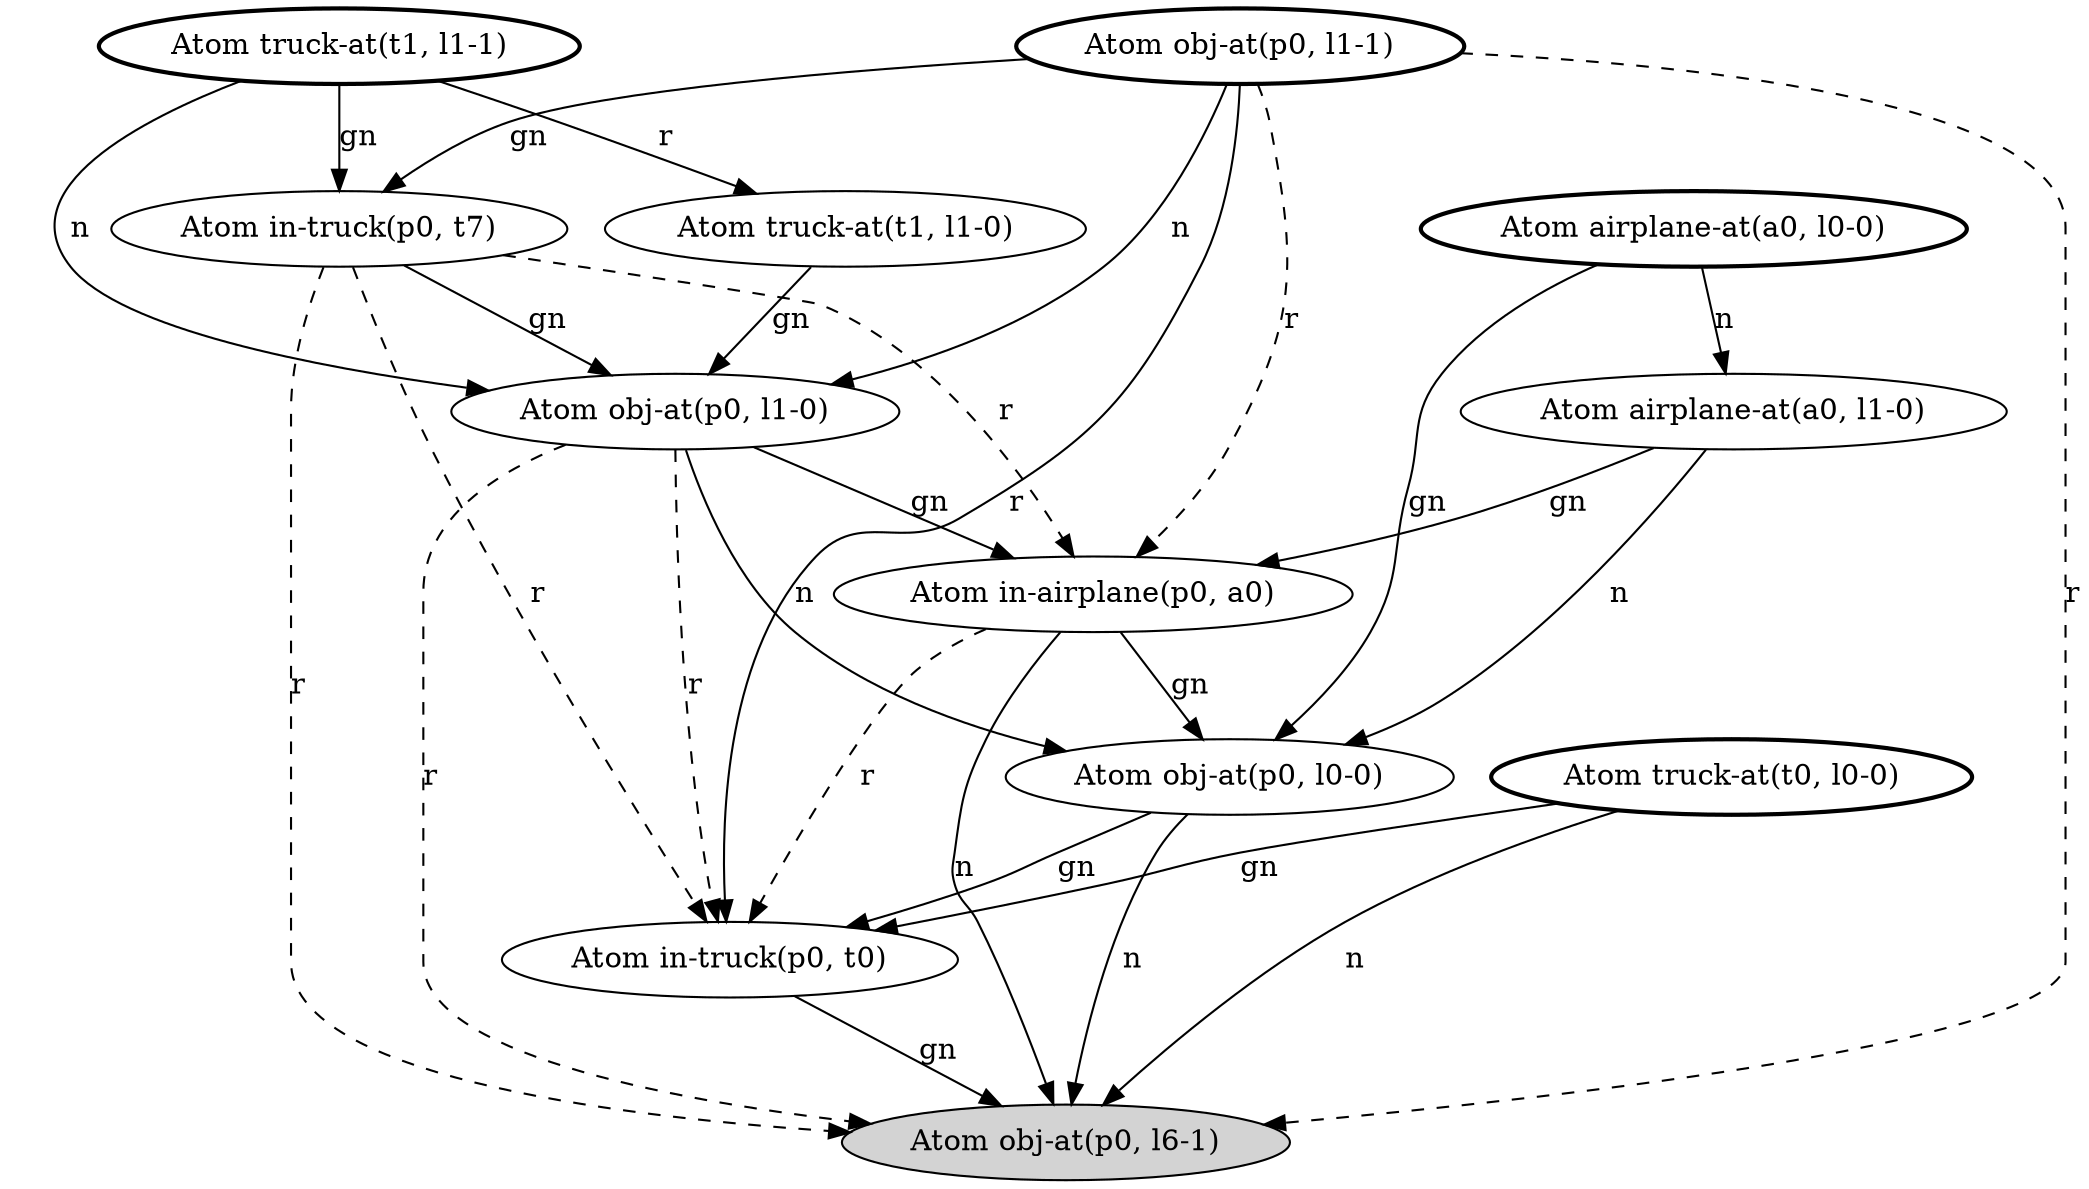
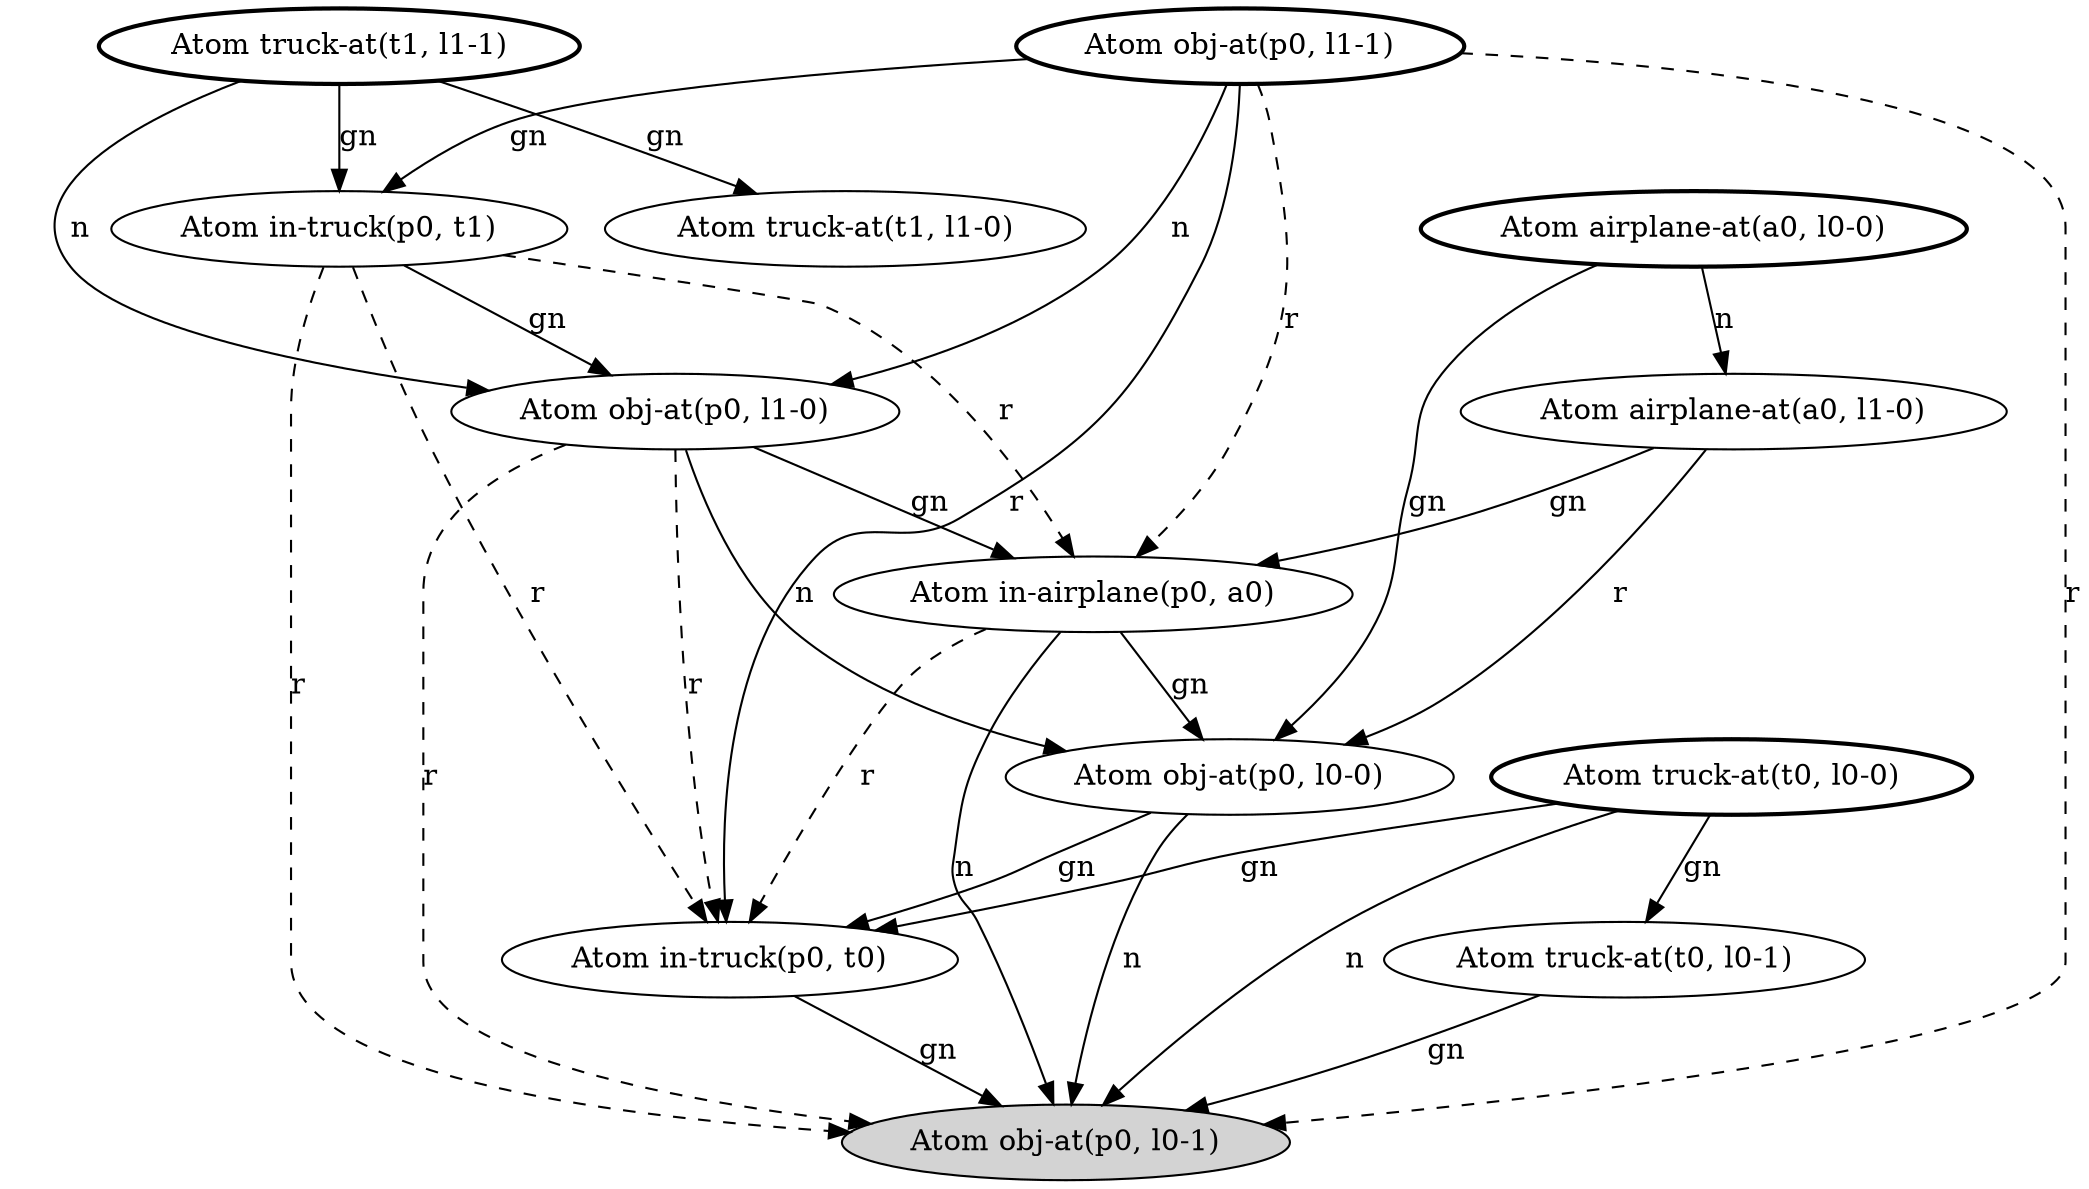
(666, 138) -> (666, 138)
(339, 229) -> (339, 229)
(767, 313) -> none
(1620, 594) -> (1620, 594)
none -> (1625, 960)
(1066, 1142) -> (1066, 1142)
